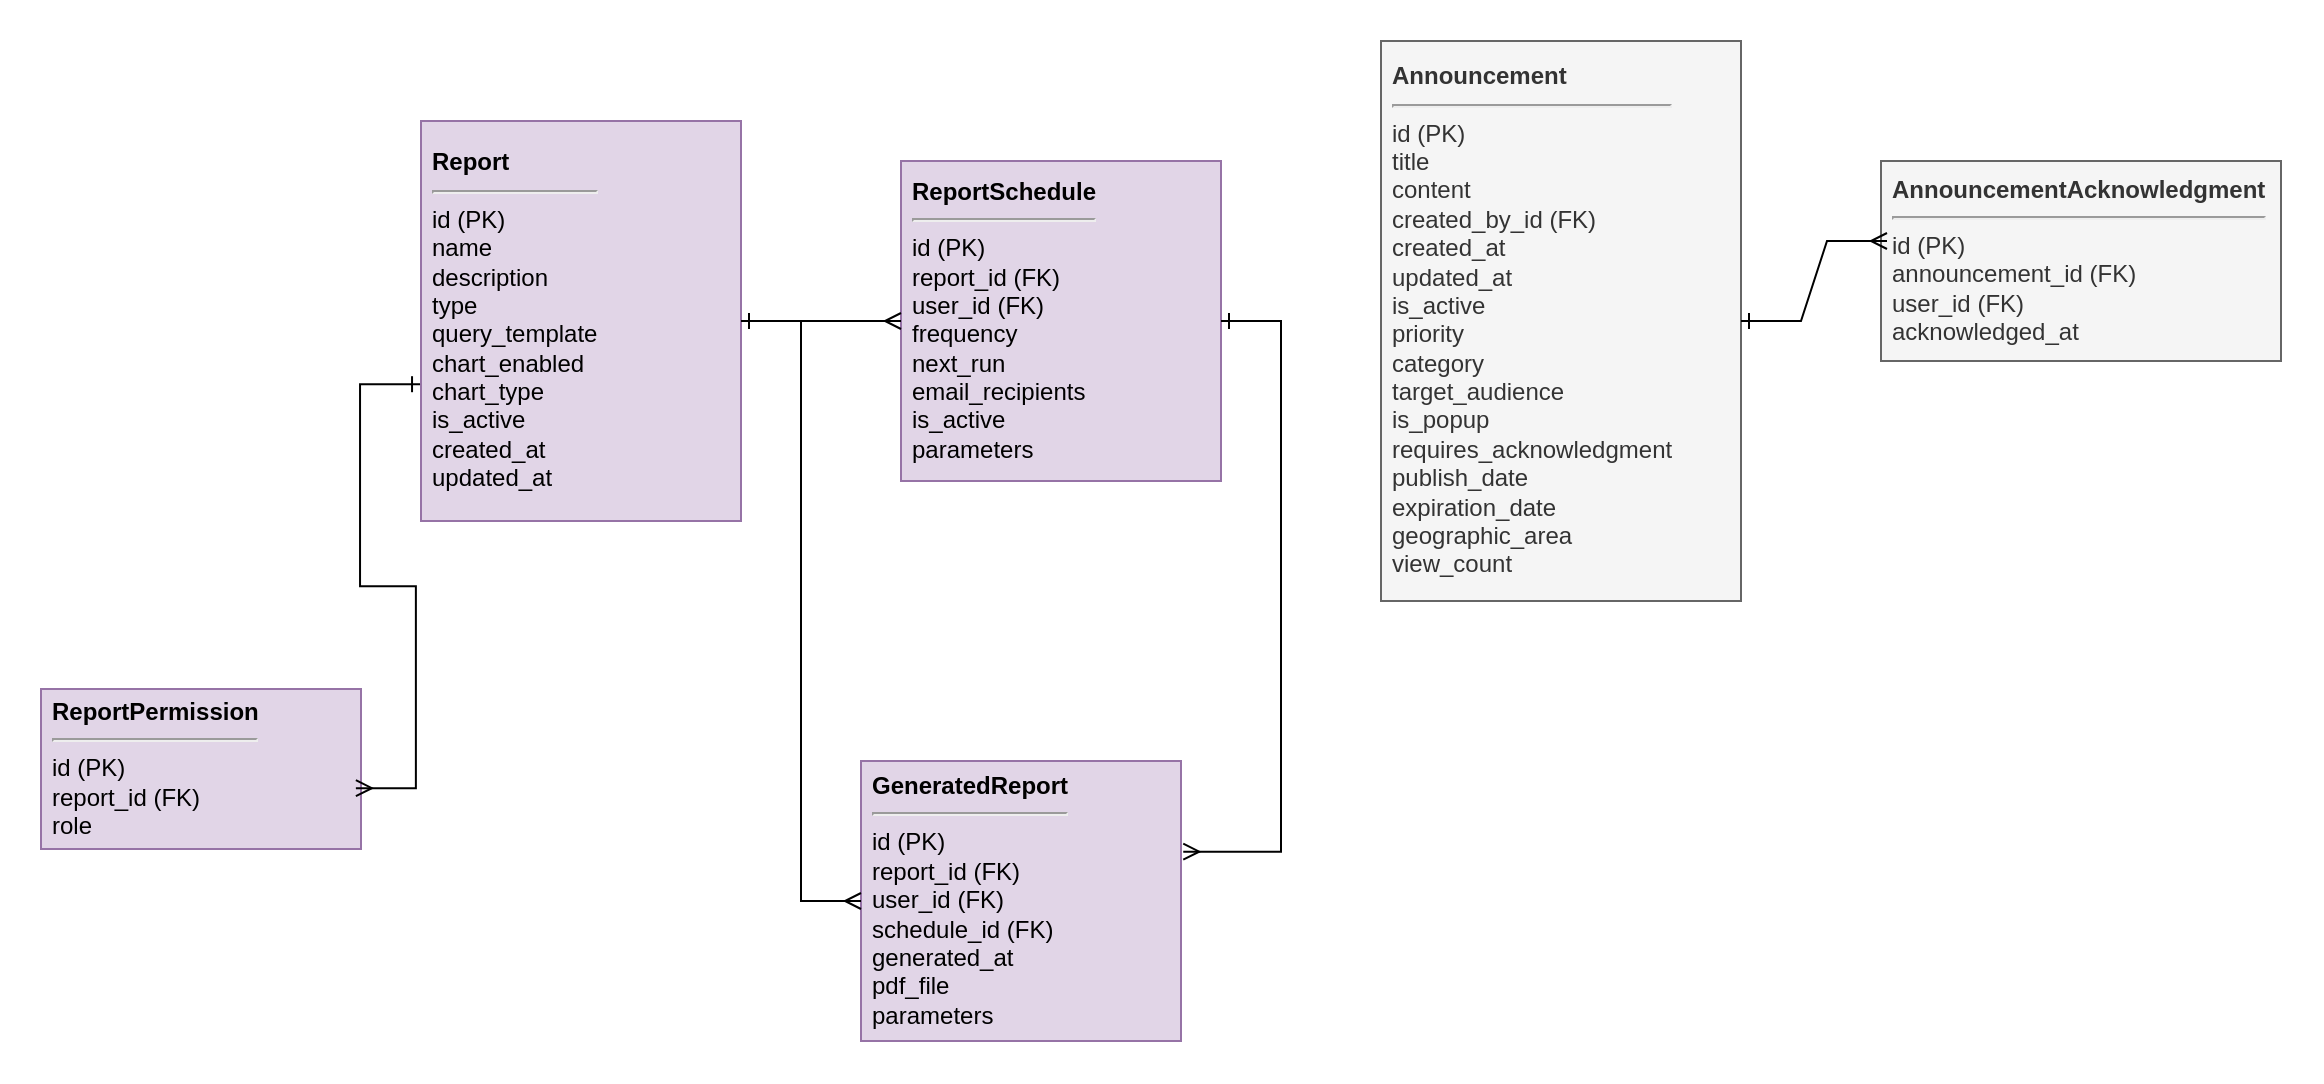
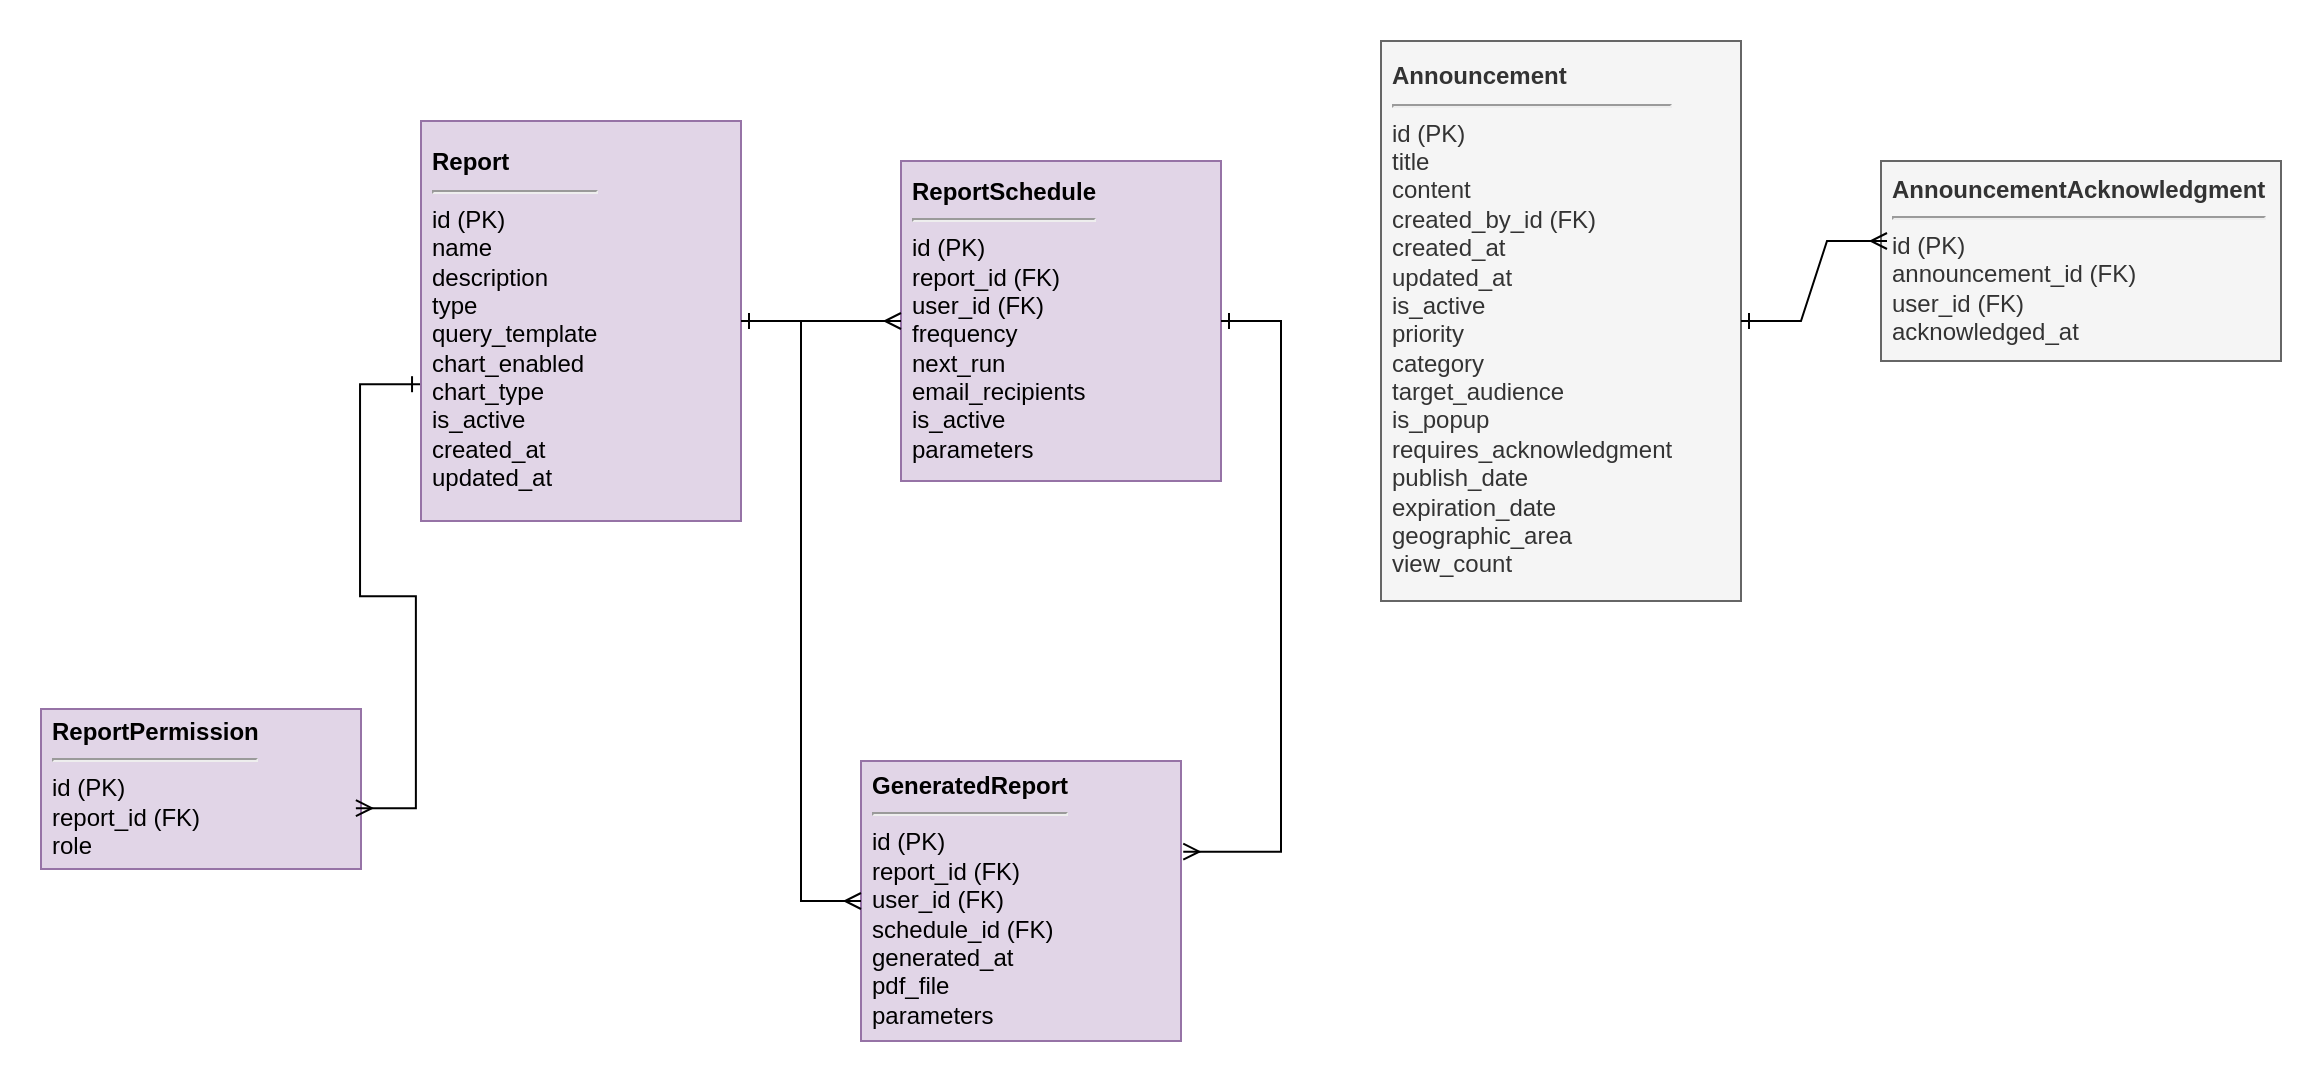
(201, 769) -> (201, 789)
